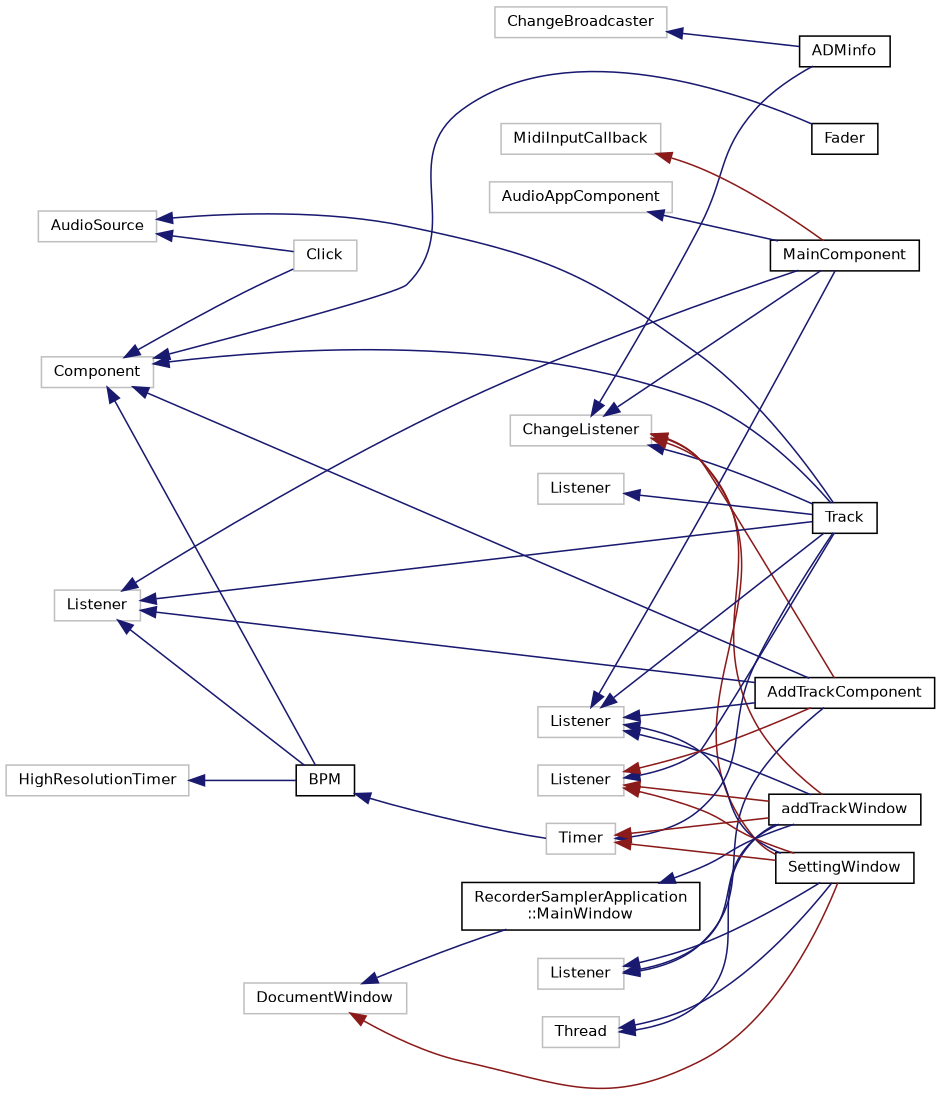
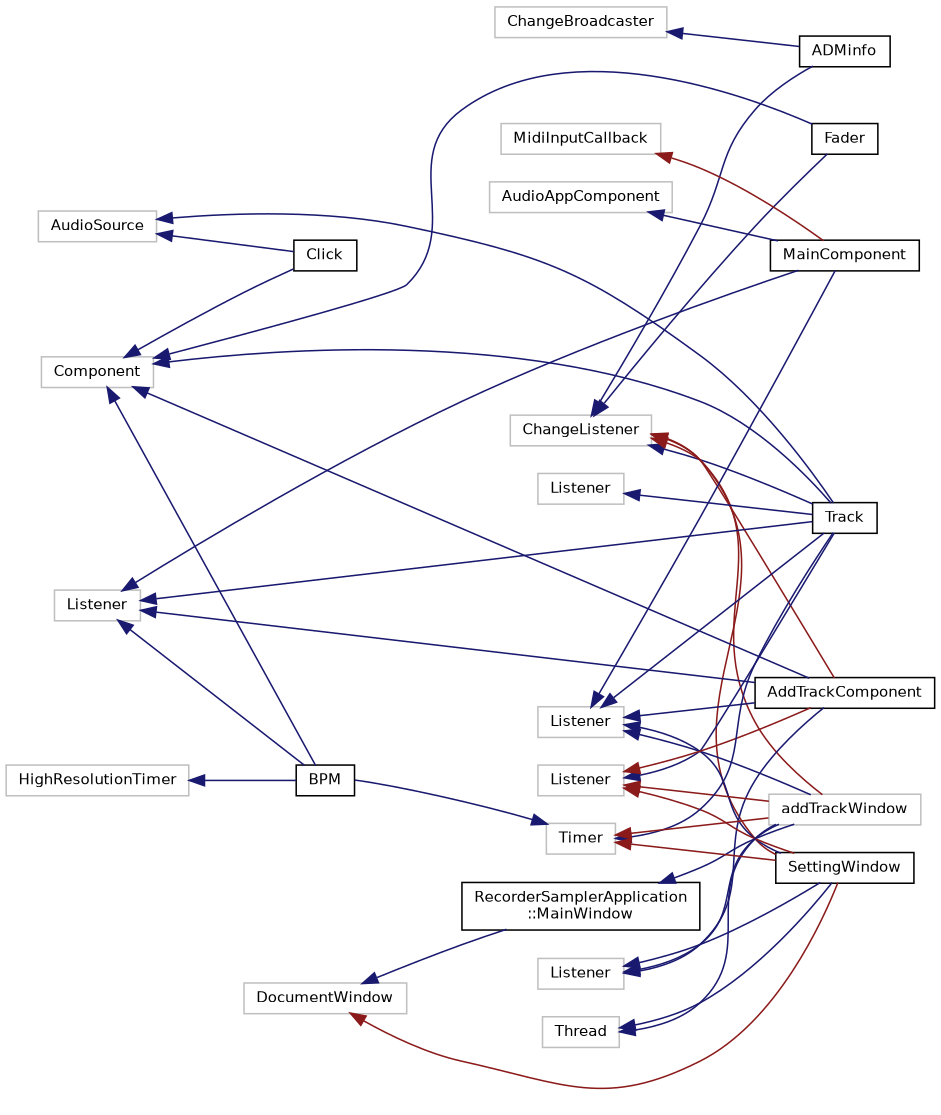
(325, 256) -> (325, 256)
(719, 339) -> (712, 275)
(845, 810) -> (845, 810)
(457, 821) -> (444, 797)
